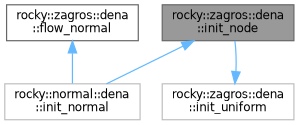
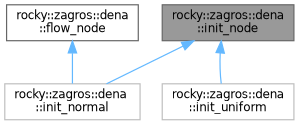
(72, 23) -> (72, 23)
(236, 56) -> (220, 68)
(72, 102) -> (72, 102)
